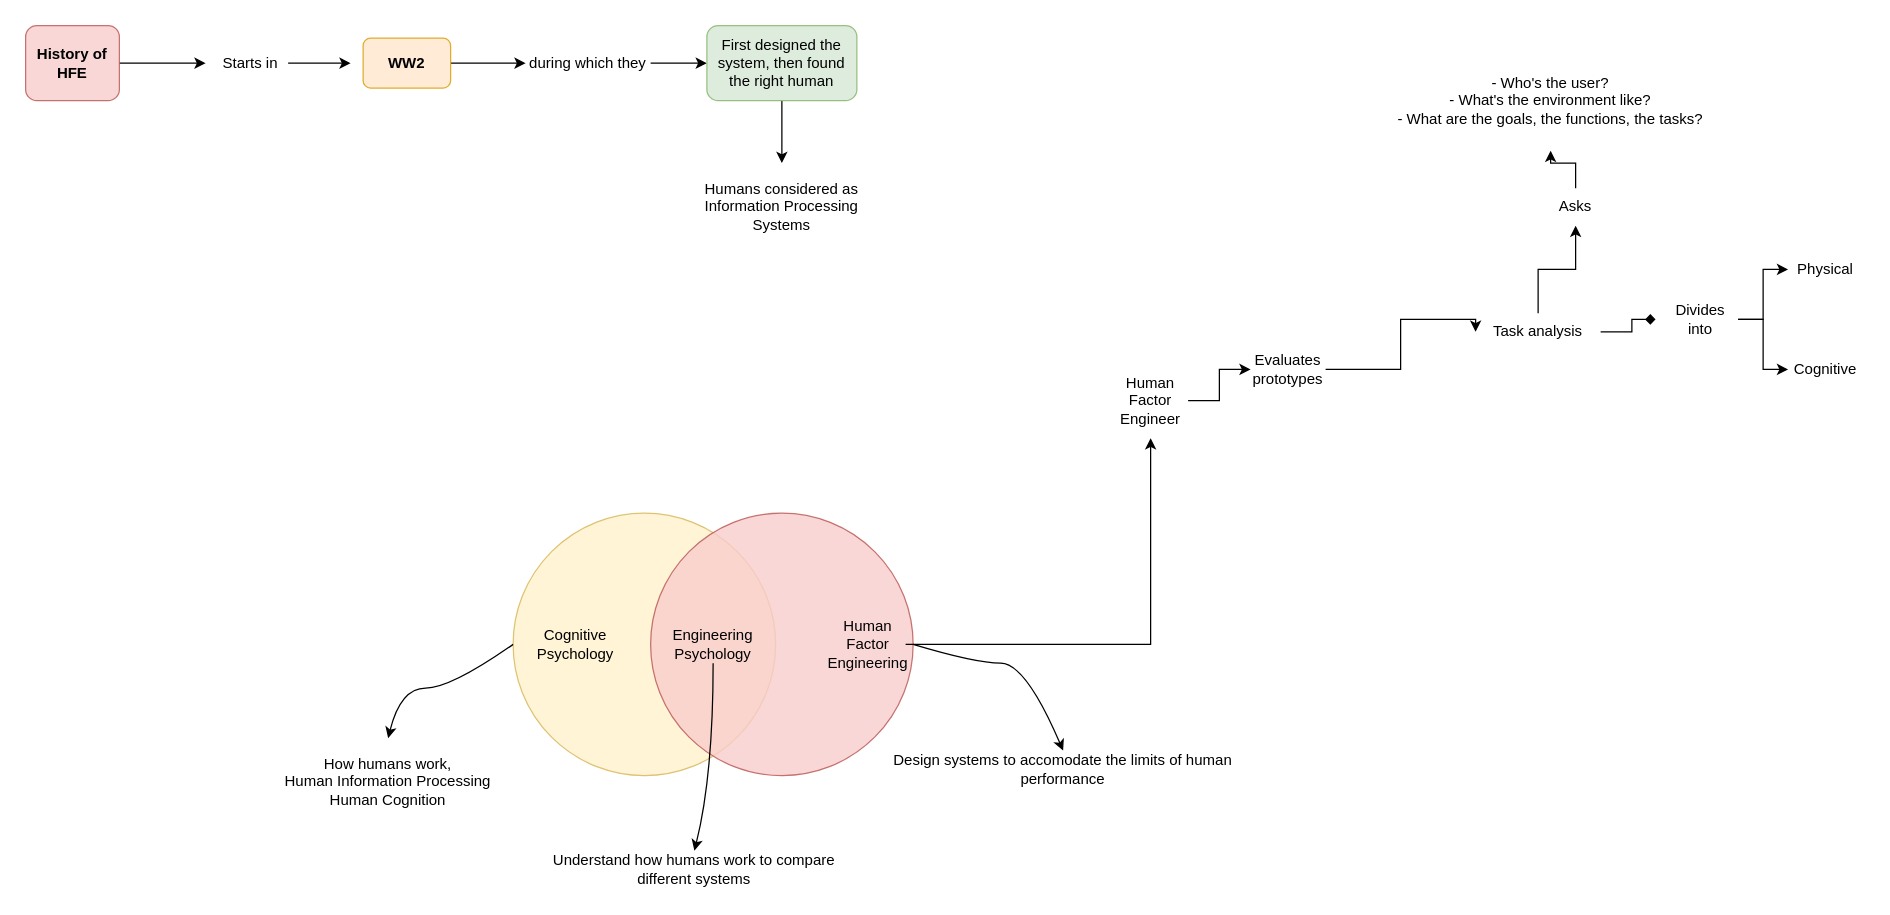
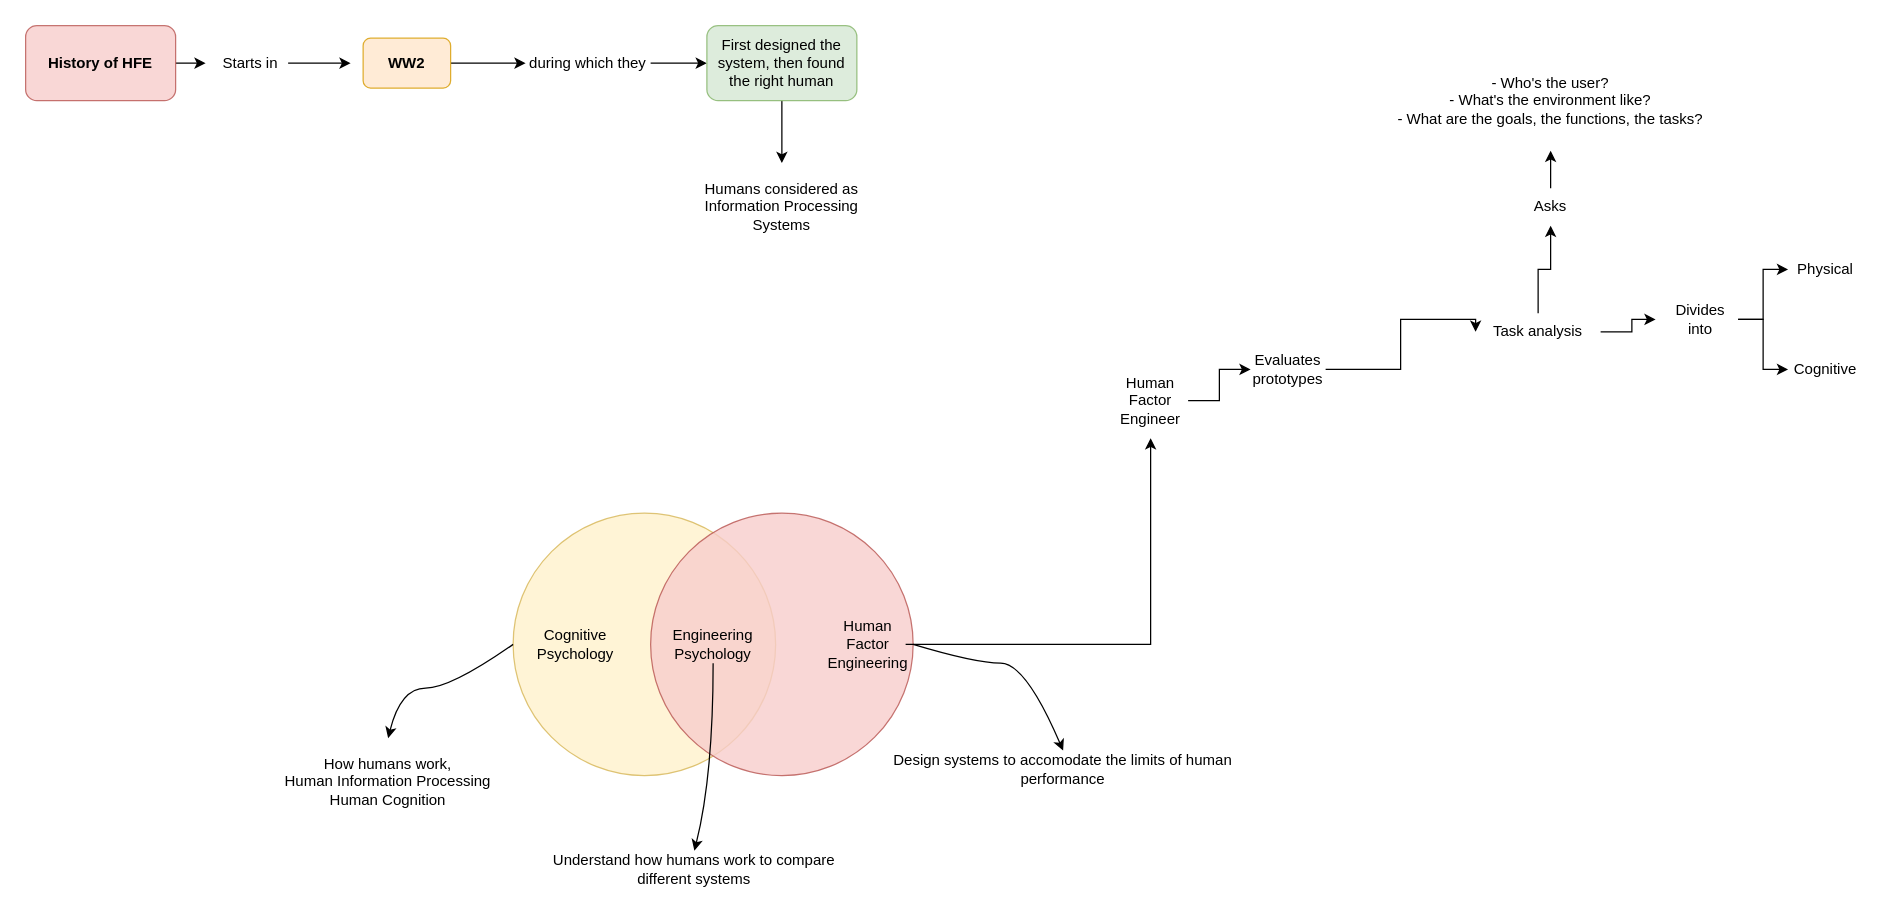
(73, 63) -> (101, 63)
(1576, 207) -> (1551, 207)
(1645, 319) -> (1646, 319)
